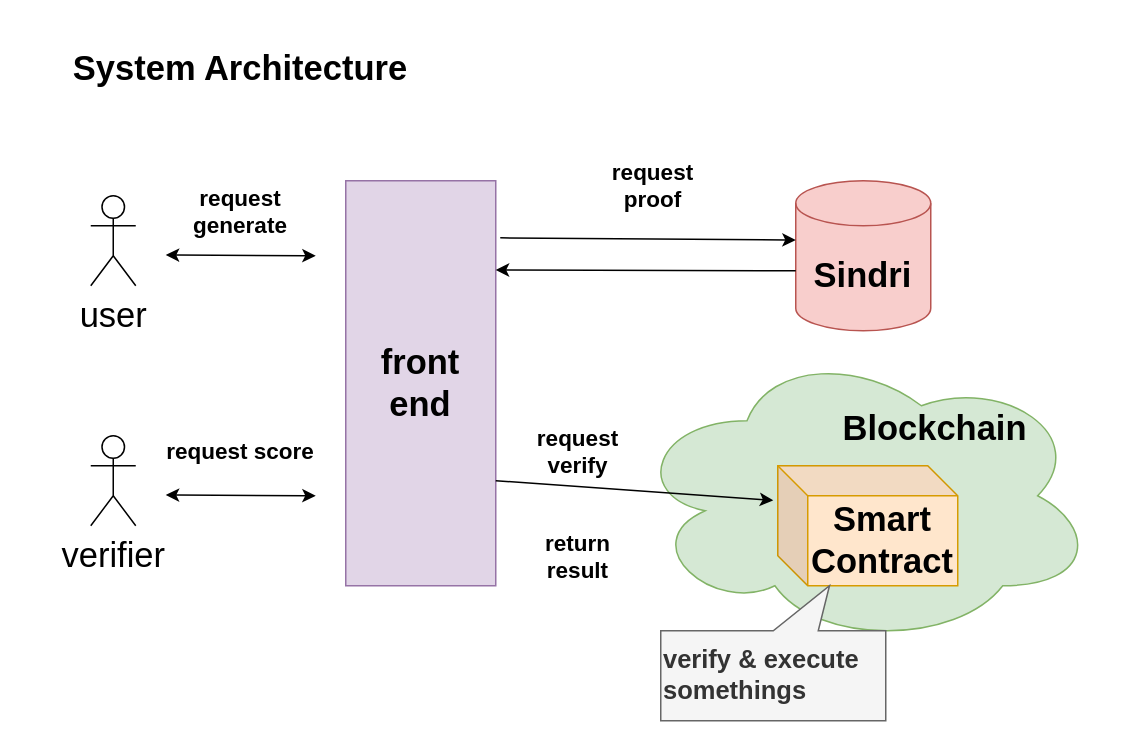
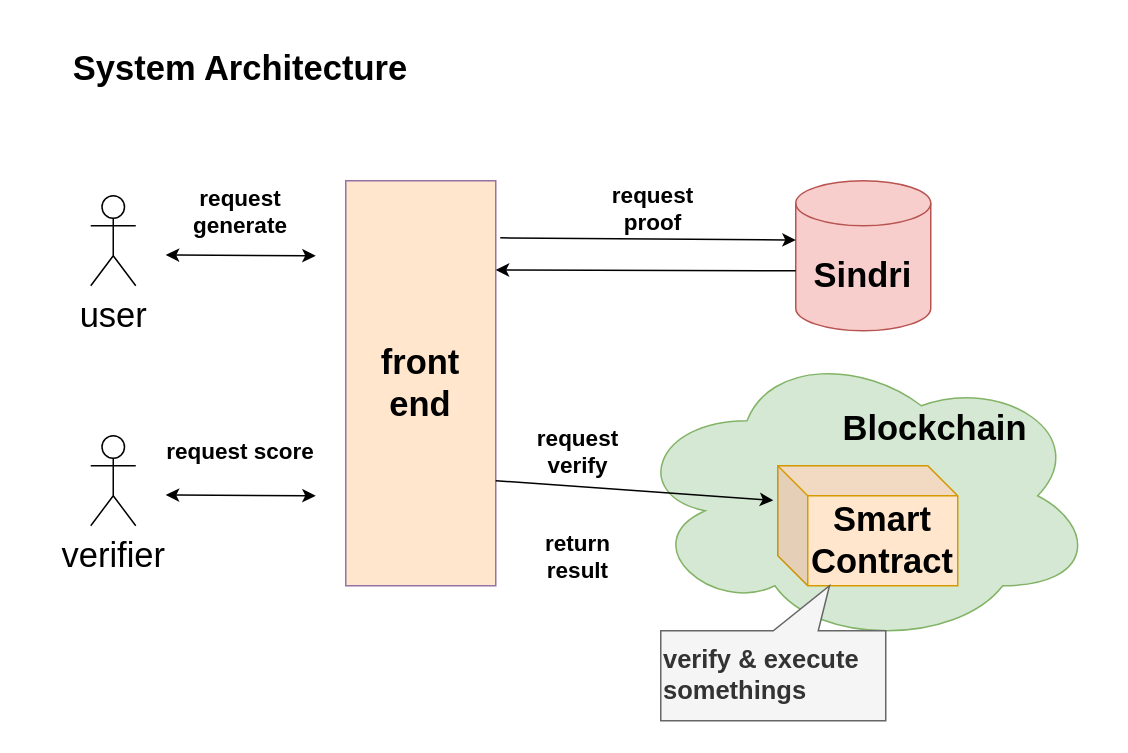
(653, 185) -> (653, 208)
(421, 383) -> (421, 383)
